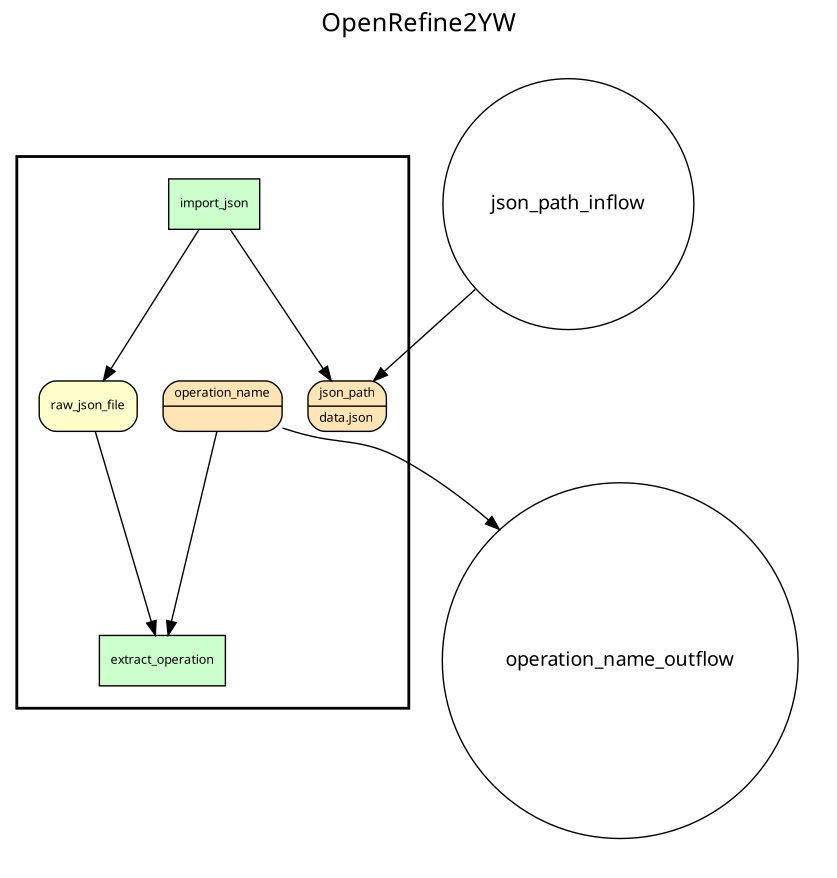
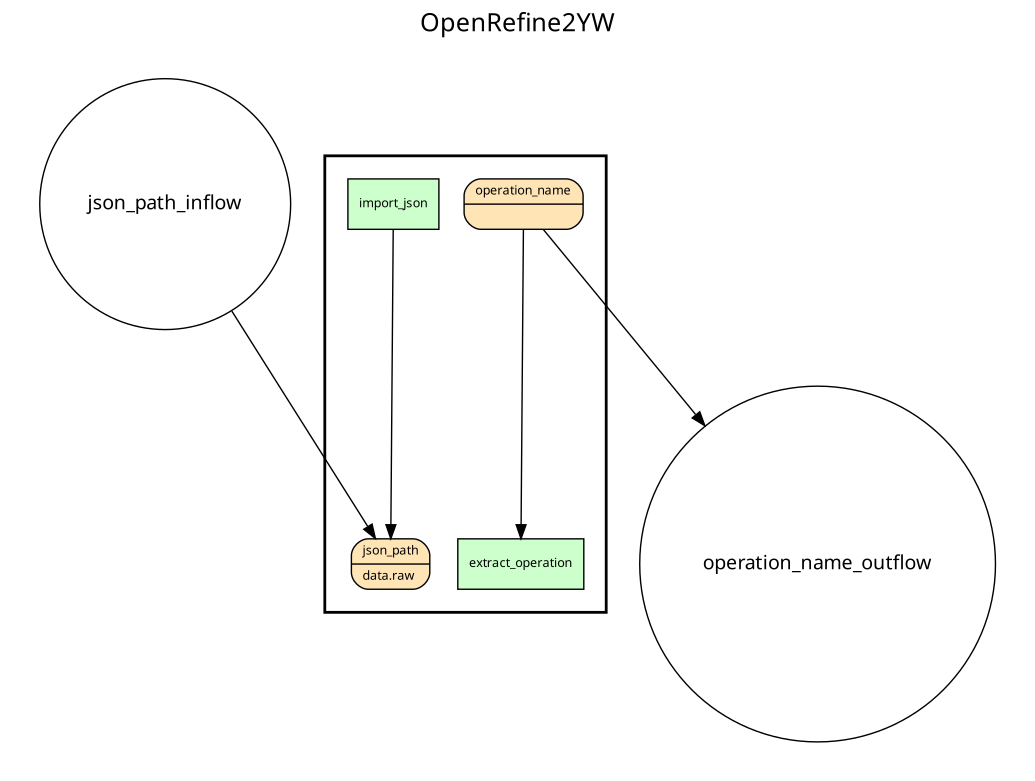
(88, 406) -> none
(346, 418) -> (388, 576)
